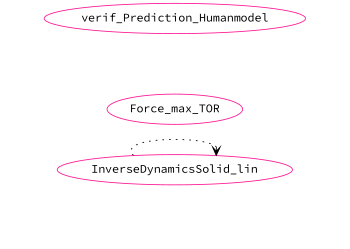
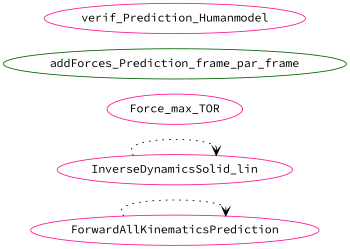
none -> (175, 64)
none -> (175, 230)
